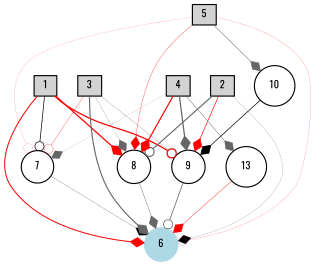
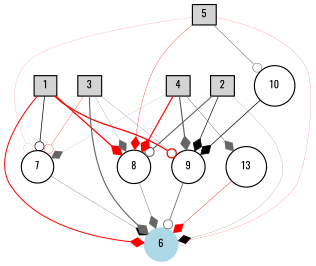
(232, 43) -> (234, 45)
(211, 113) -> (211, 113)
